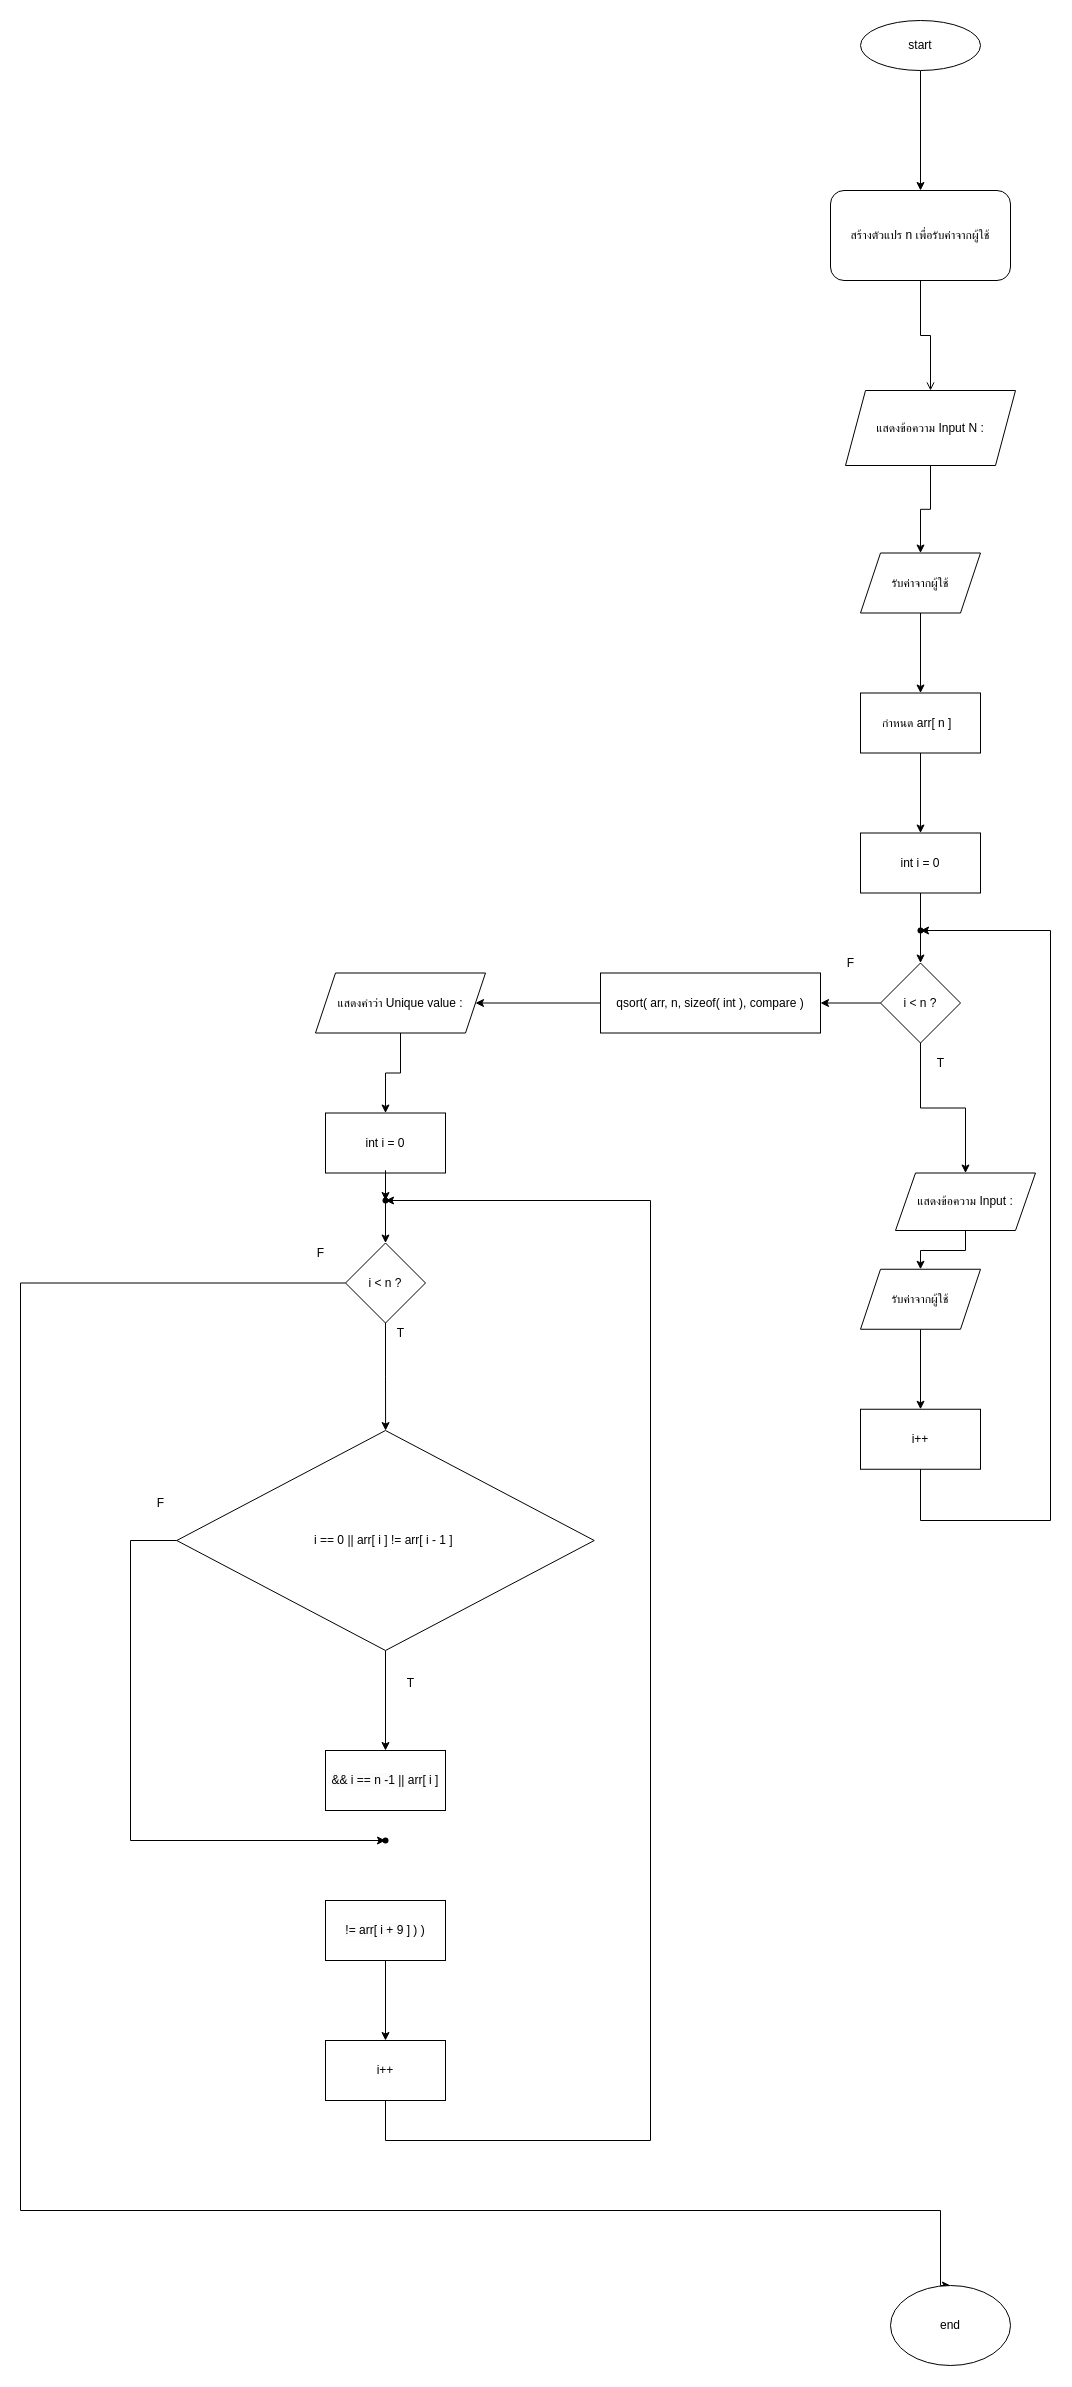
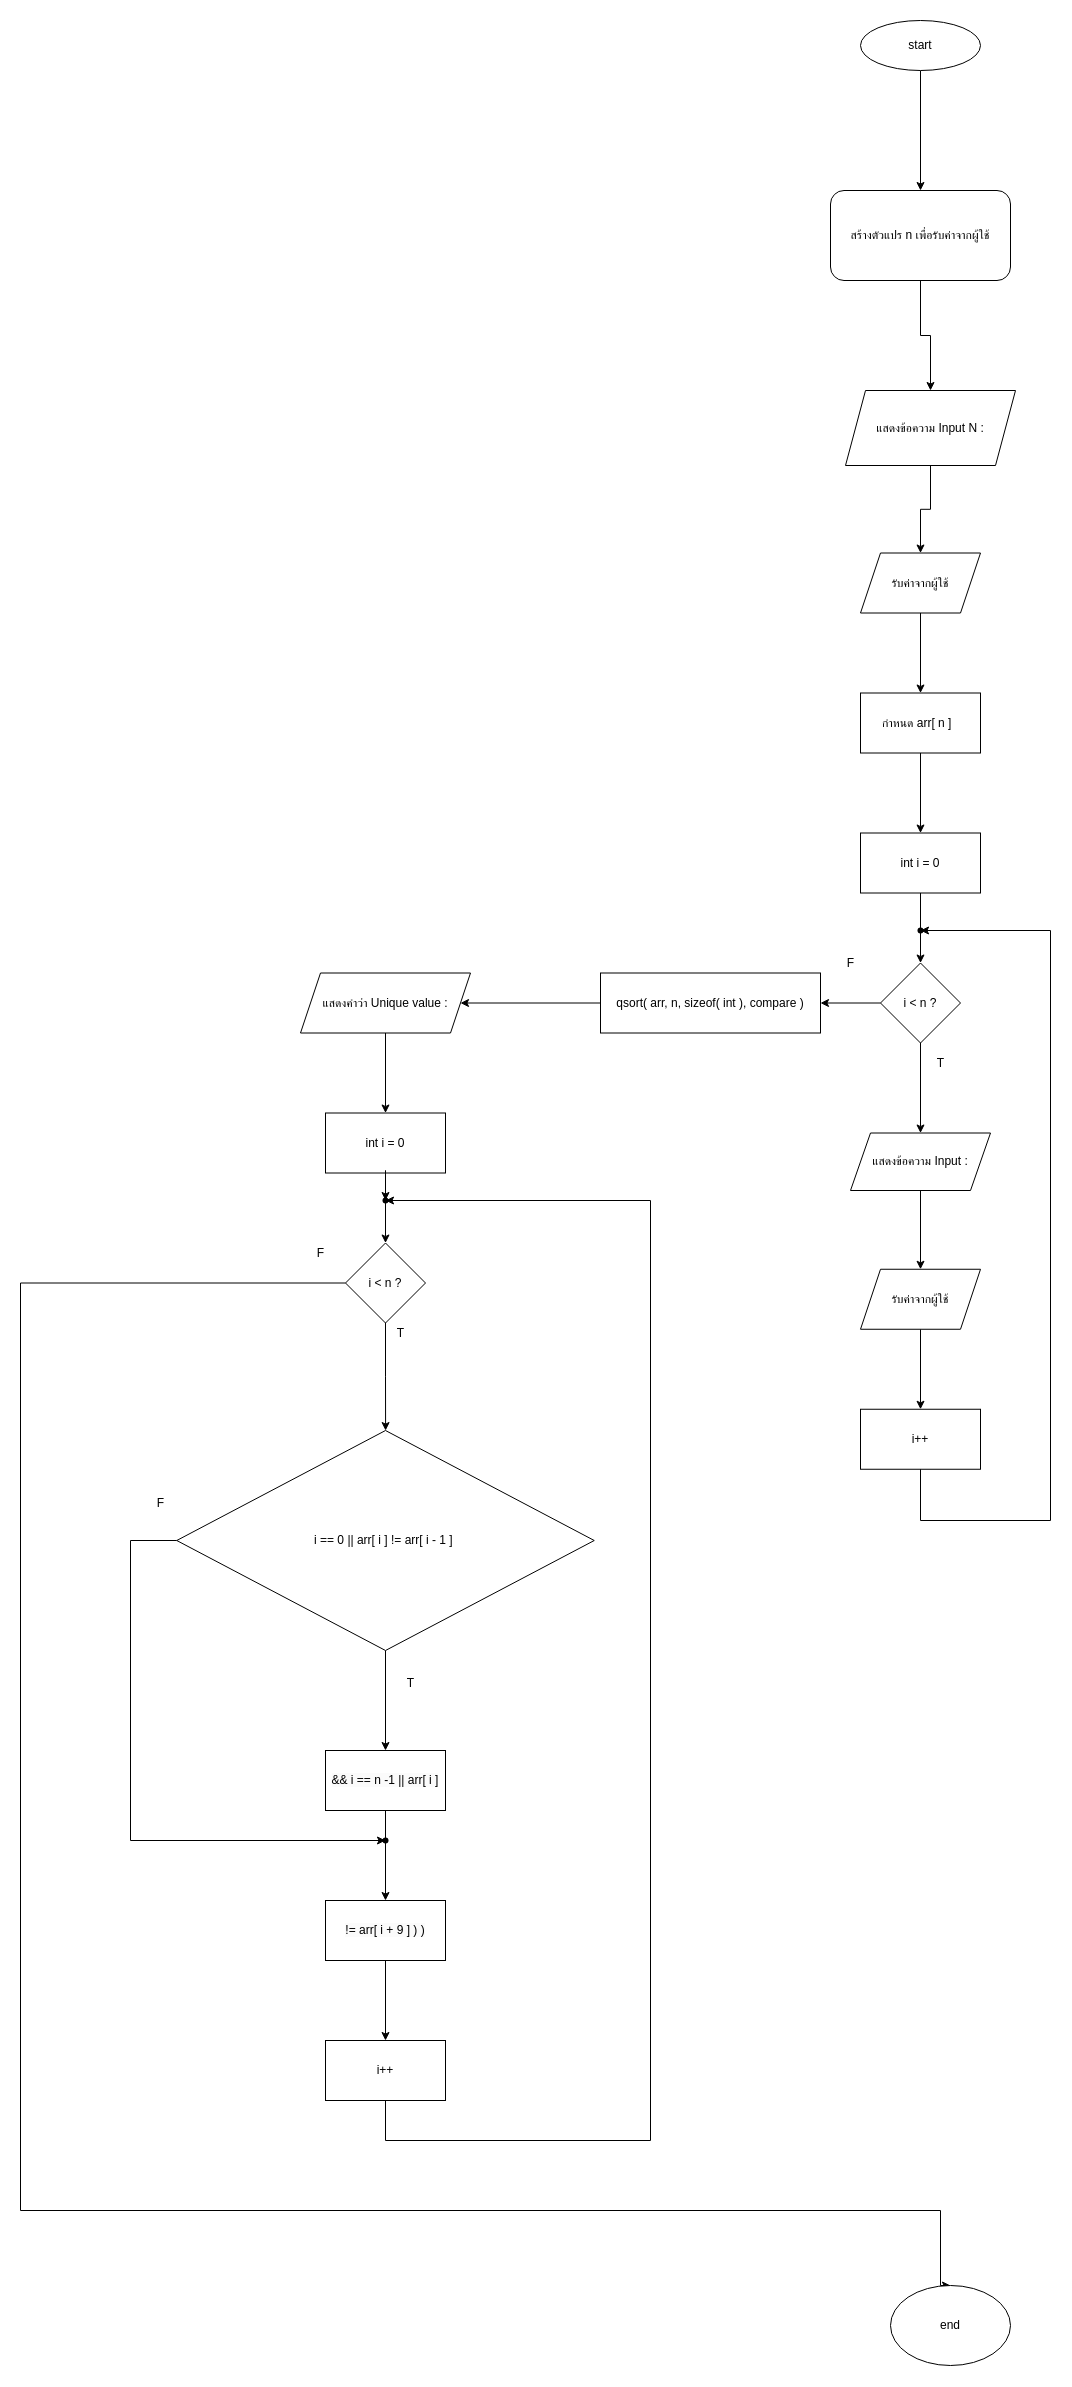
(931, 384) -> (931, 382)
(401, 1003) -> (386, 1003)
(966, 1202) -> (921, 1162)
none -> (386, 1852)
